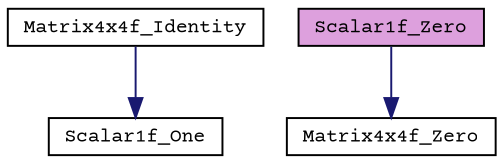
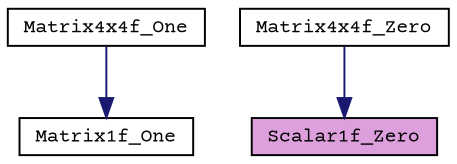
(136, 27) -> (106, 27)
(391, 72) -> (344, 72)
(136, 137) -> (106, 137)
